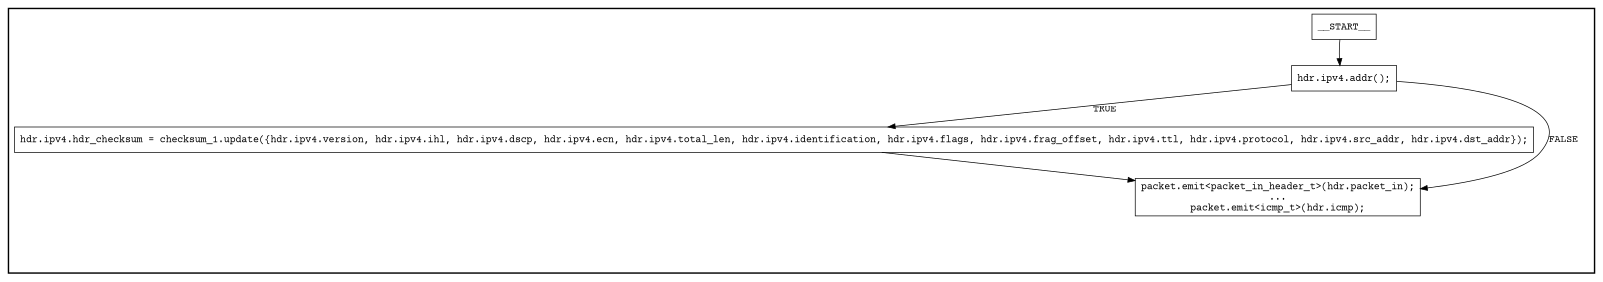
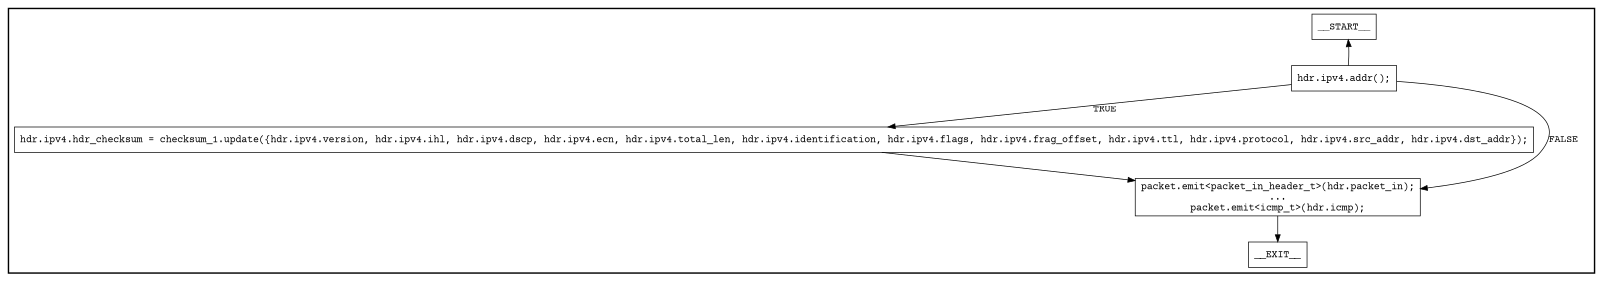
(1339, 49) -> (1349, 56)
none -> (1278, 255)
